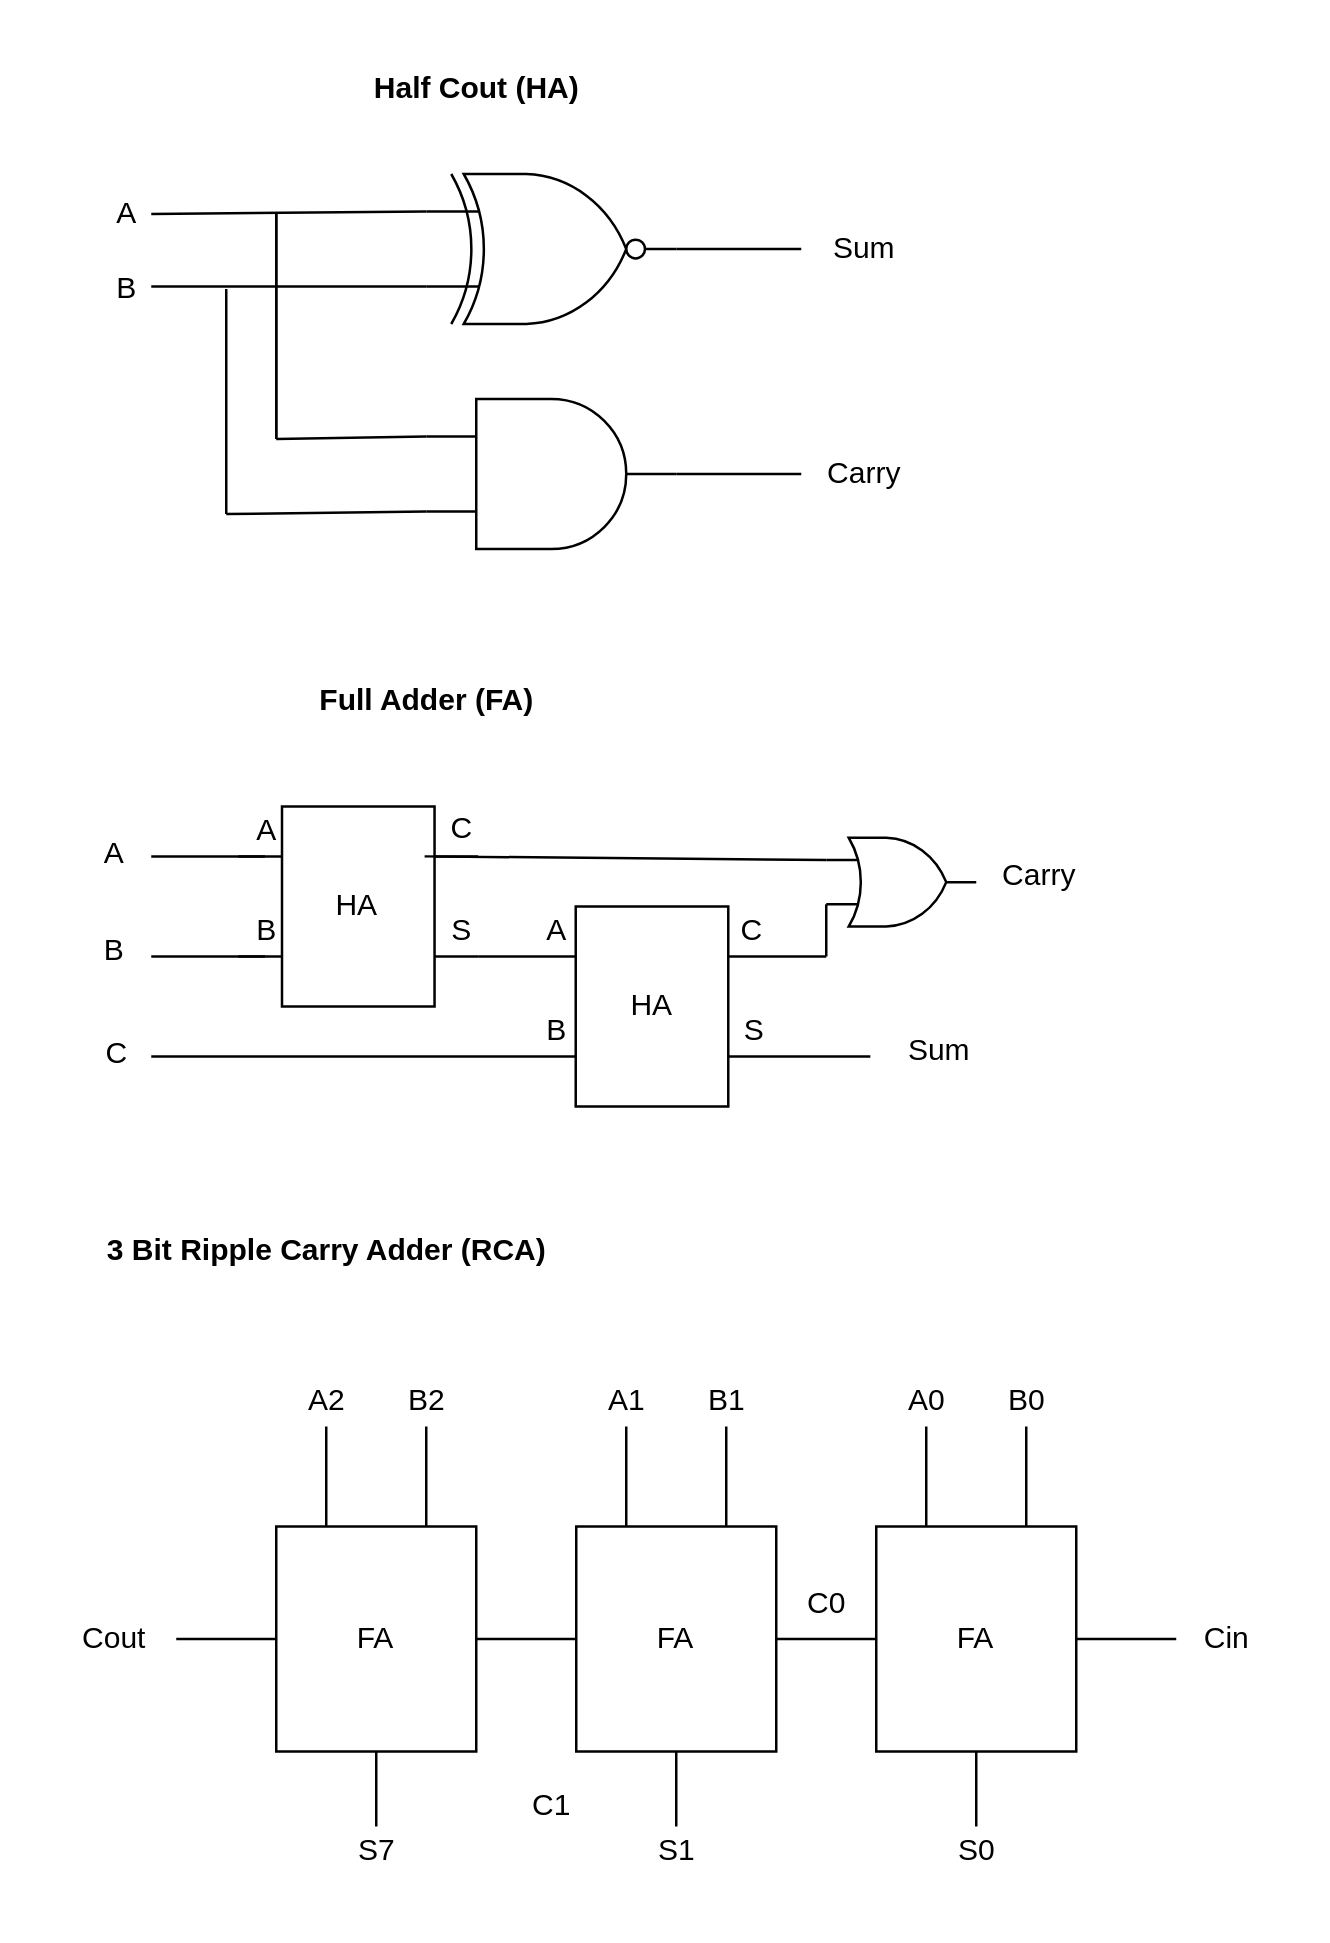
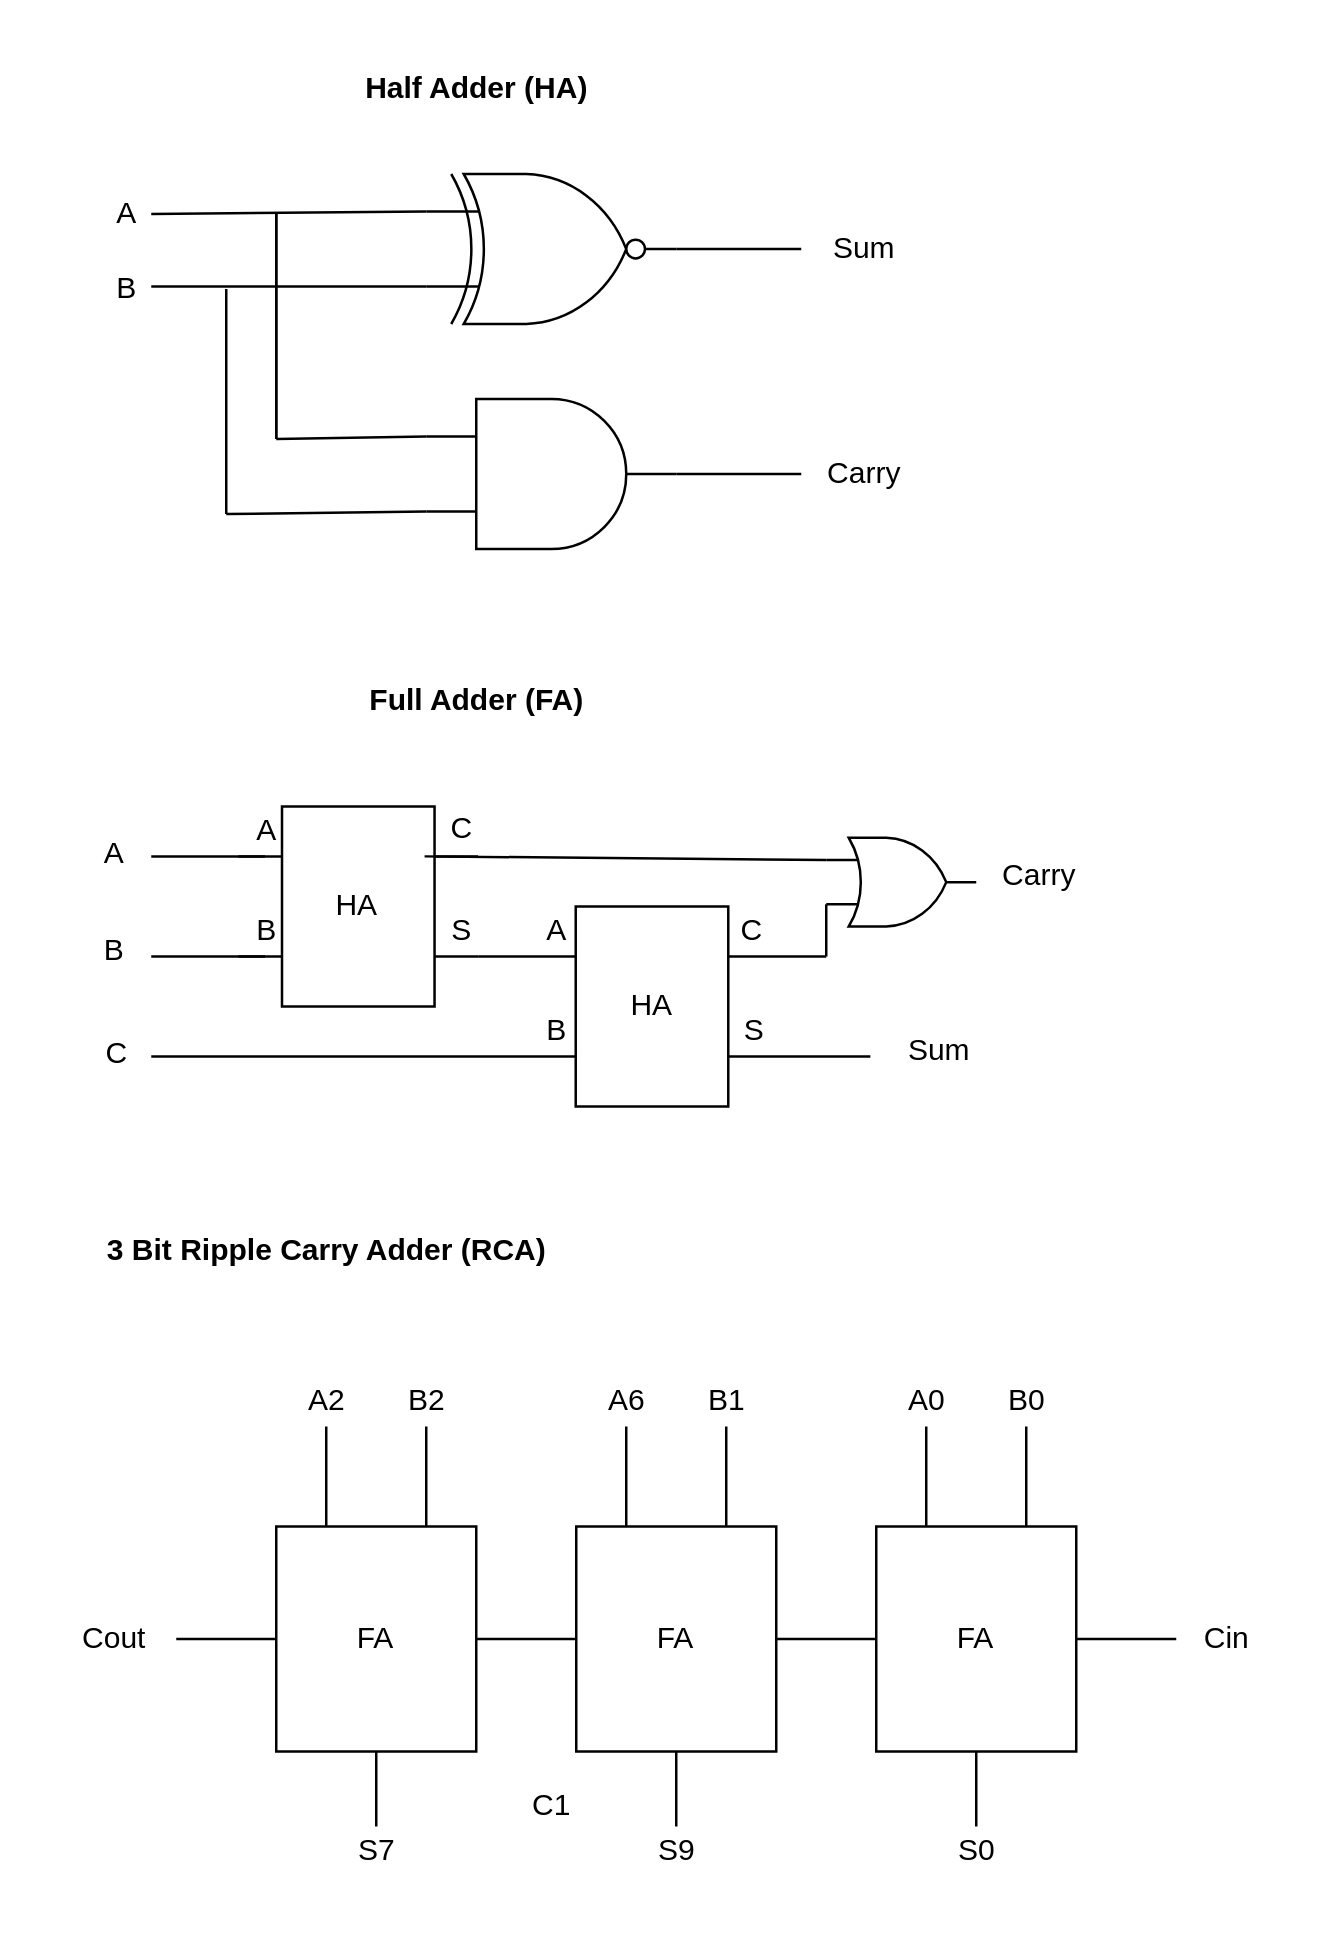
(478, 89) -> (478, 89)
(426, 701) -> (476, 701)
(628, 1401) -> (628, 1401)
(826, 1604) -> none
(678, 1851) -> (678, 1851)
